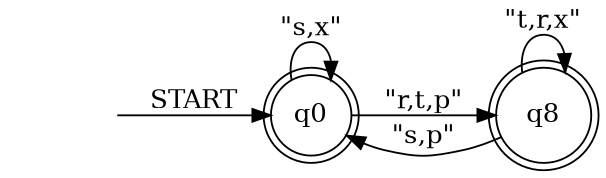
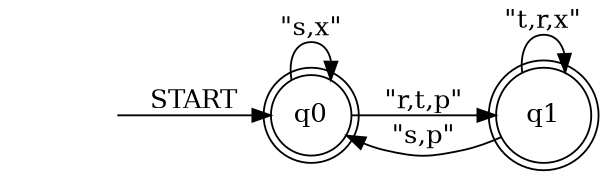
(544, 115) -> (544, 115)
